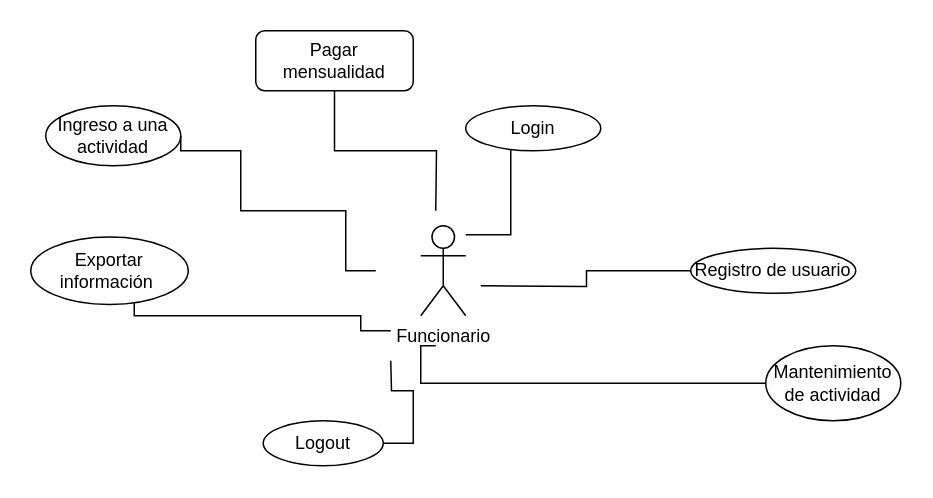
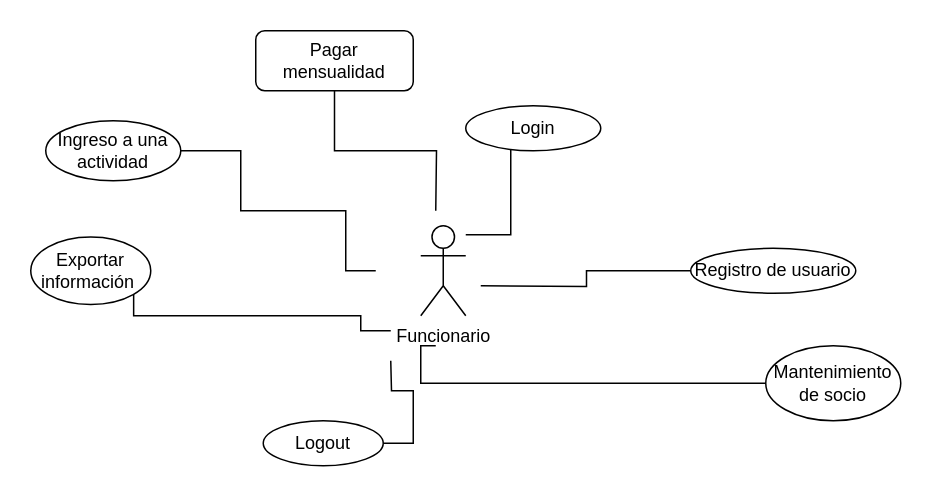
(113, 136) -> (113, 151)
(110, 271) -> (91, 271)
(833, 383) -> (833, 383)
